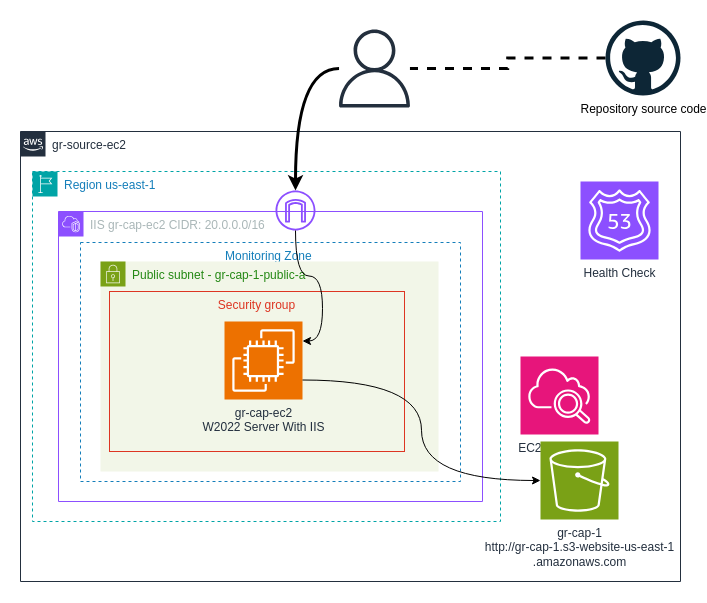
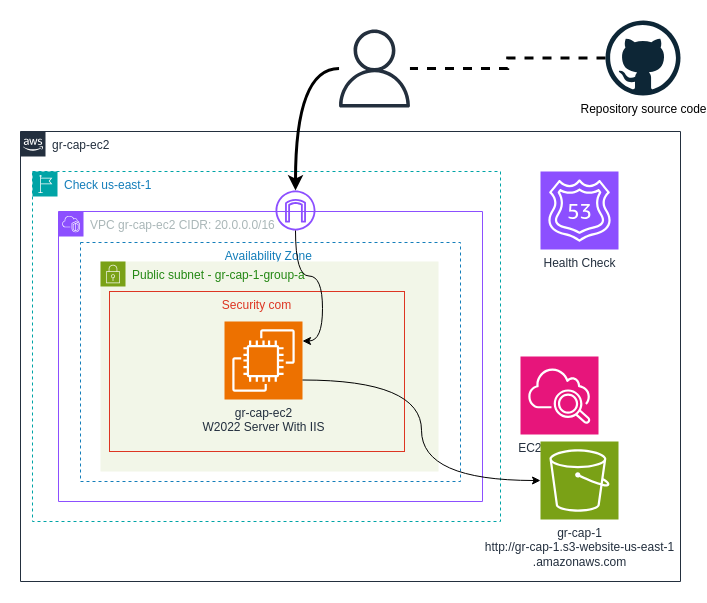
(96, 146) -> (86, 146)
(117, 186) -> (115, 186)
(620, 221) -> (580, 211)
(190, 226) -> (190, 226)
(271, 257) -> (271, 257)
(232, 276) -> (232, 276)
(257, 306) -> (257, 306)
